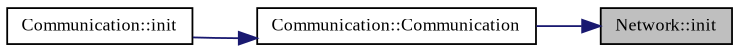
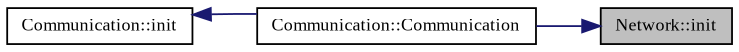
(216, 38) -> (234, 14)
